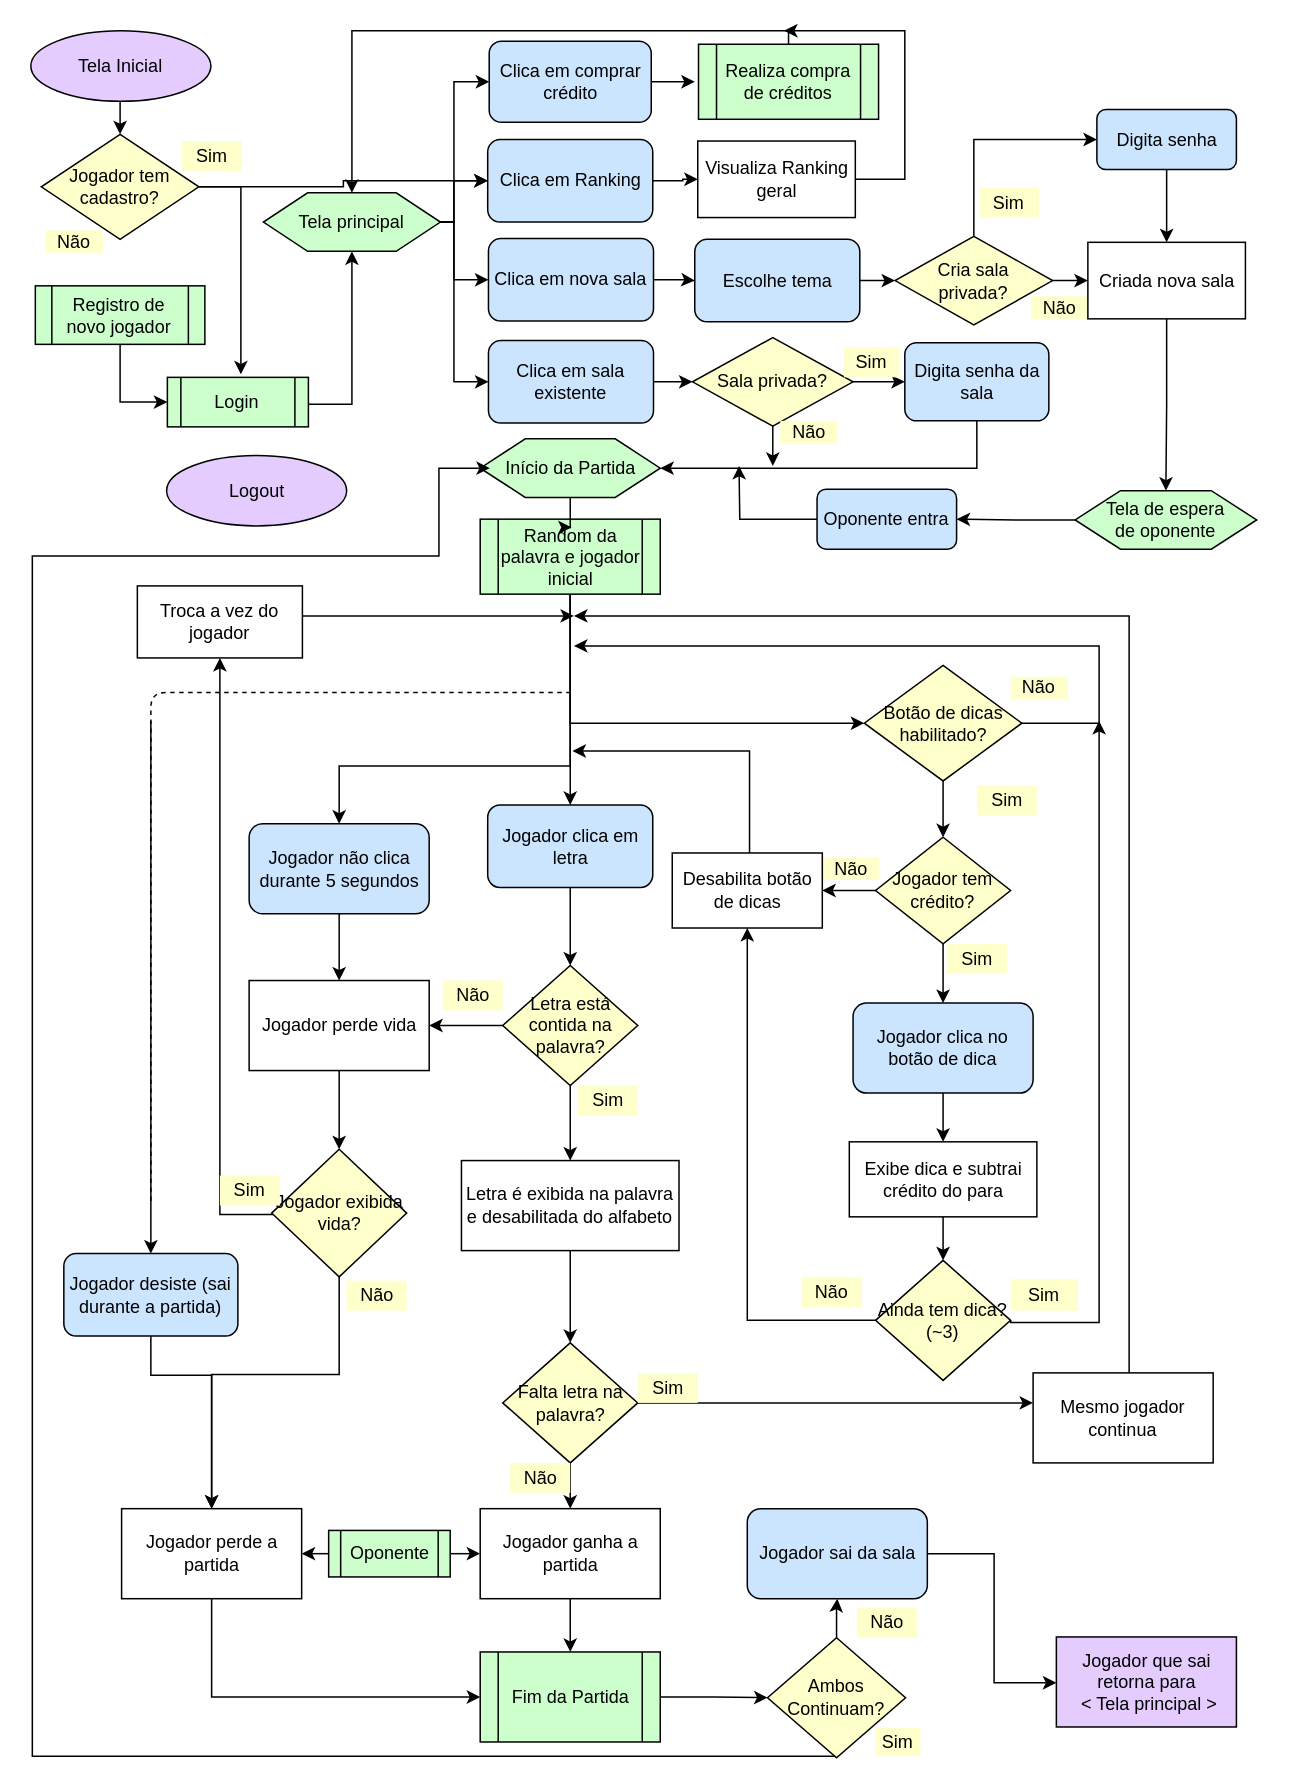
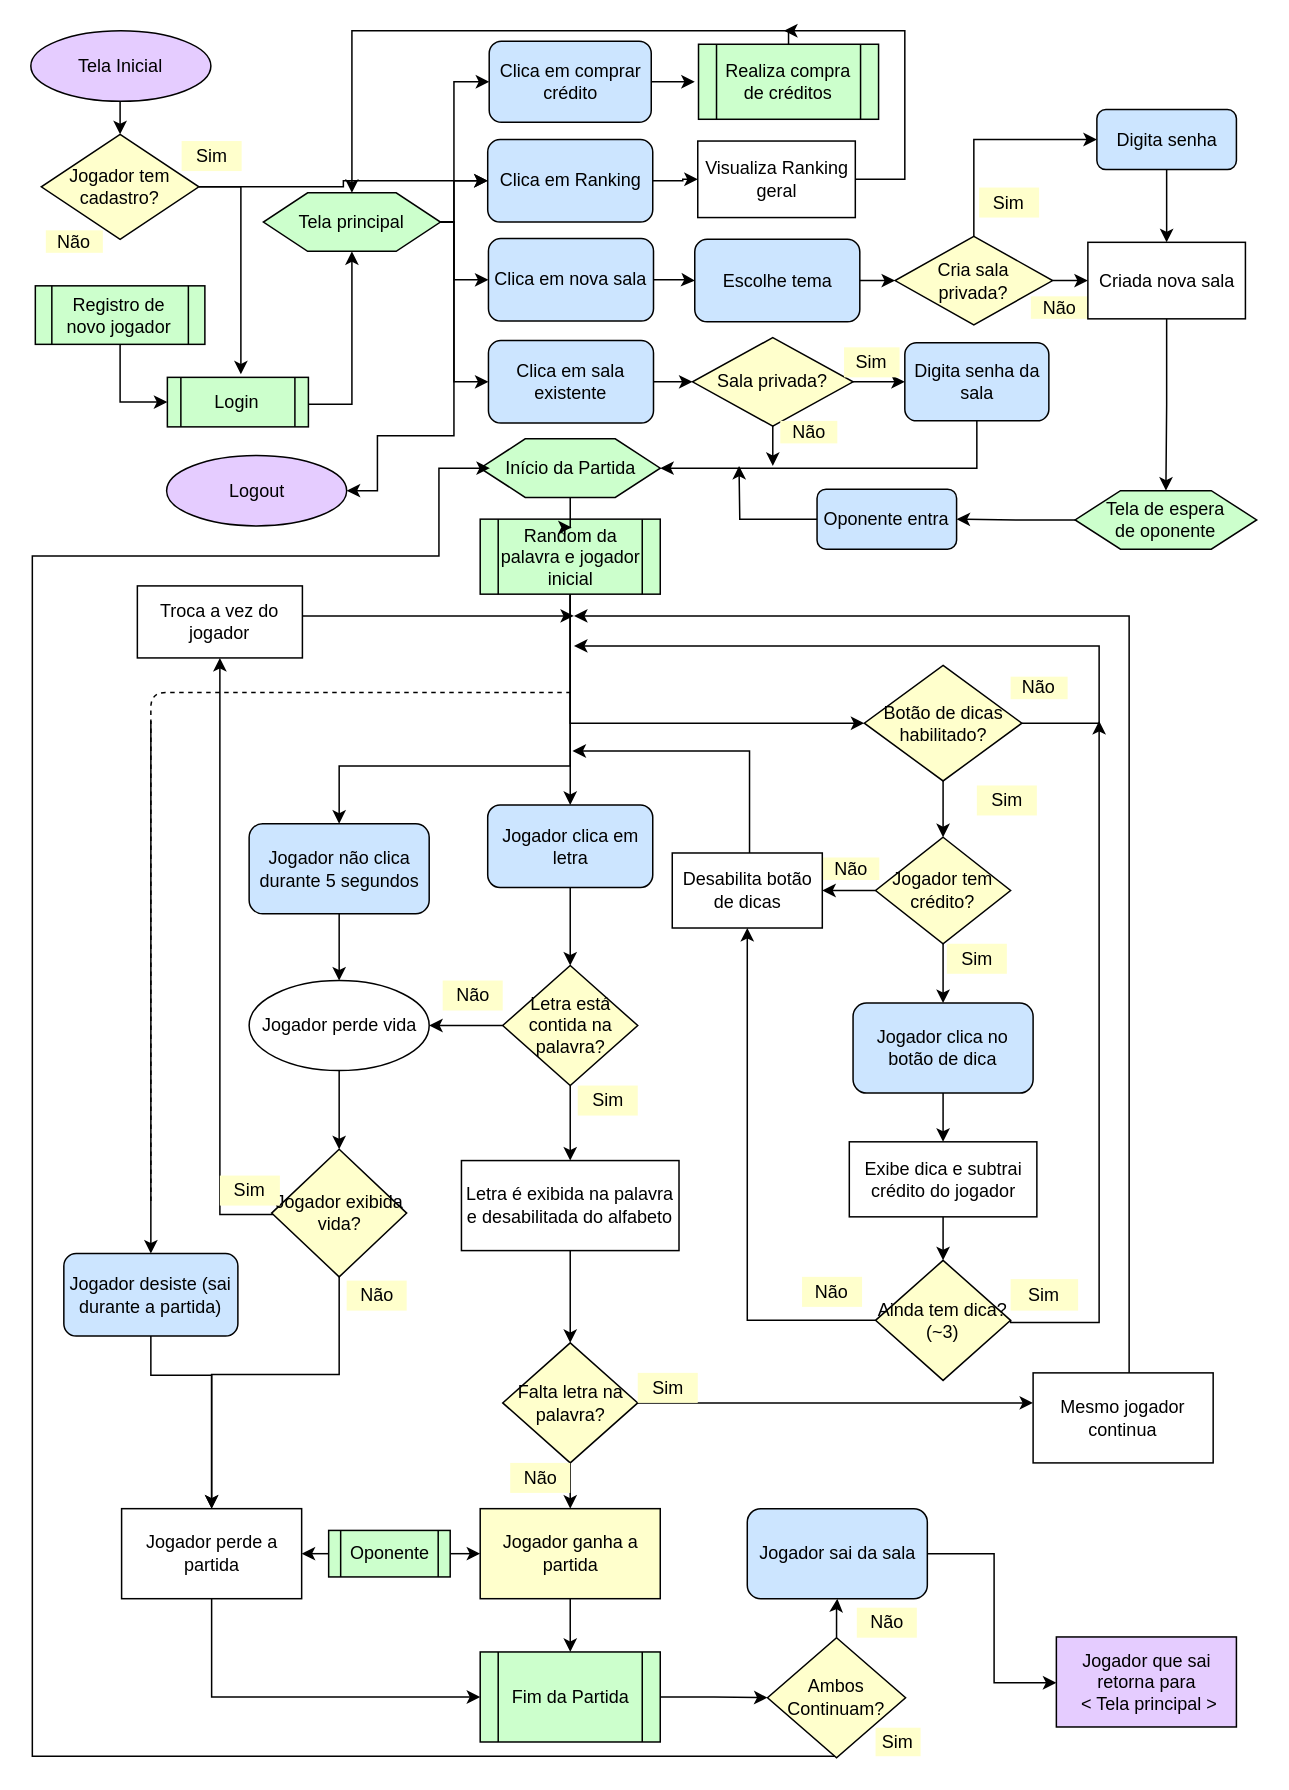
none -> (404, 436)
(339, 1025) -> (339, 1025)
(944, 1180) -> (944, 1180)
(570, 1553) -> (570, 1553)
